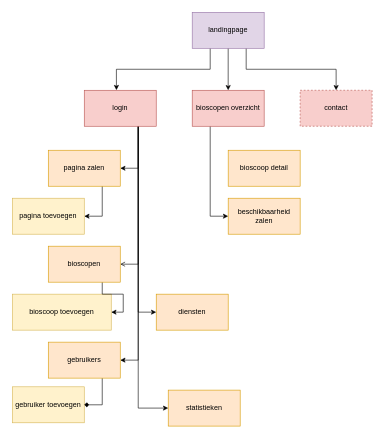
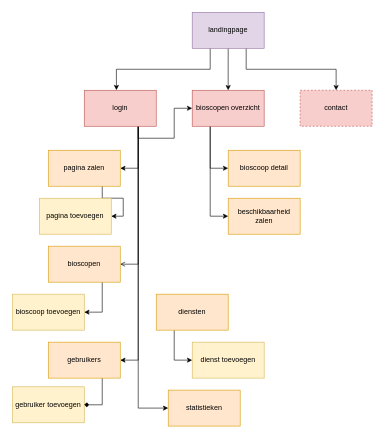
none -> (222, 168)
(48, 216) -> (75, 216)
(62, 312) -> (48, 312)
(150, 312) -> (174, 108)
none -> (174, 359)
none -> (228, 360)
